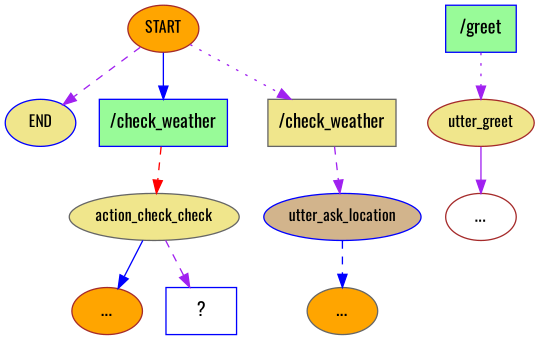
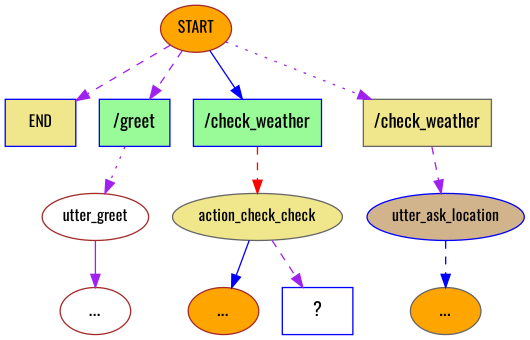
none -> (170, 69)
(41, 123) -> (41, 123)
(481, 123) -> (95, 217)
